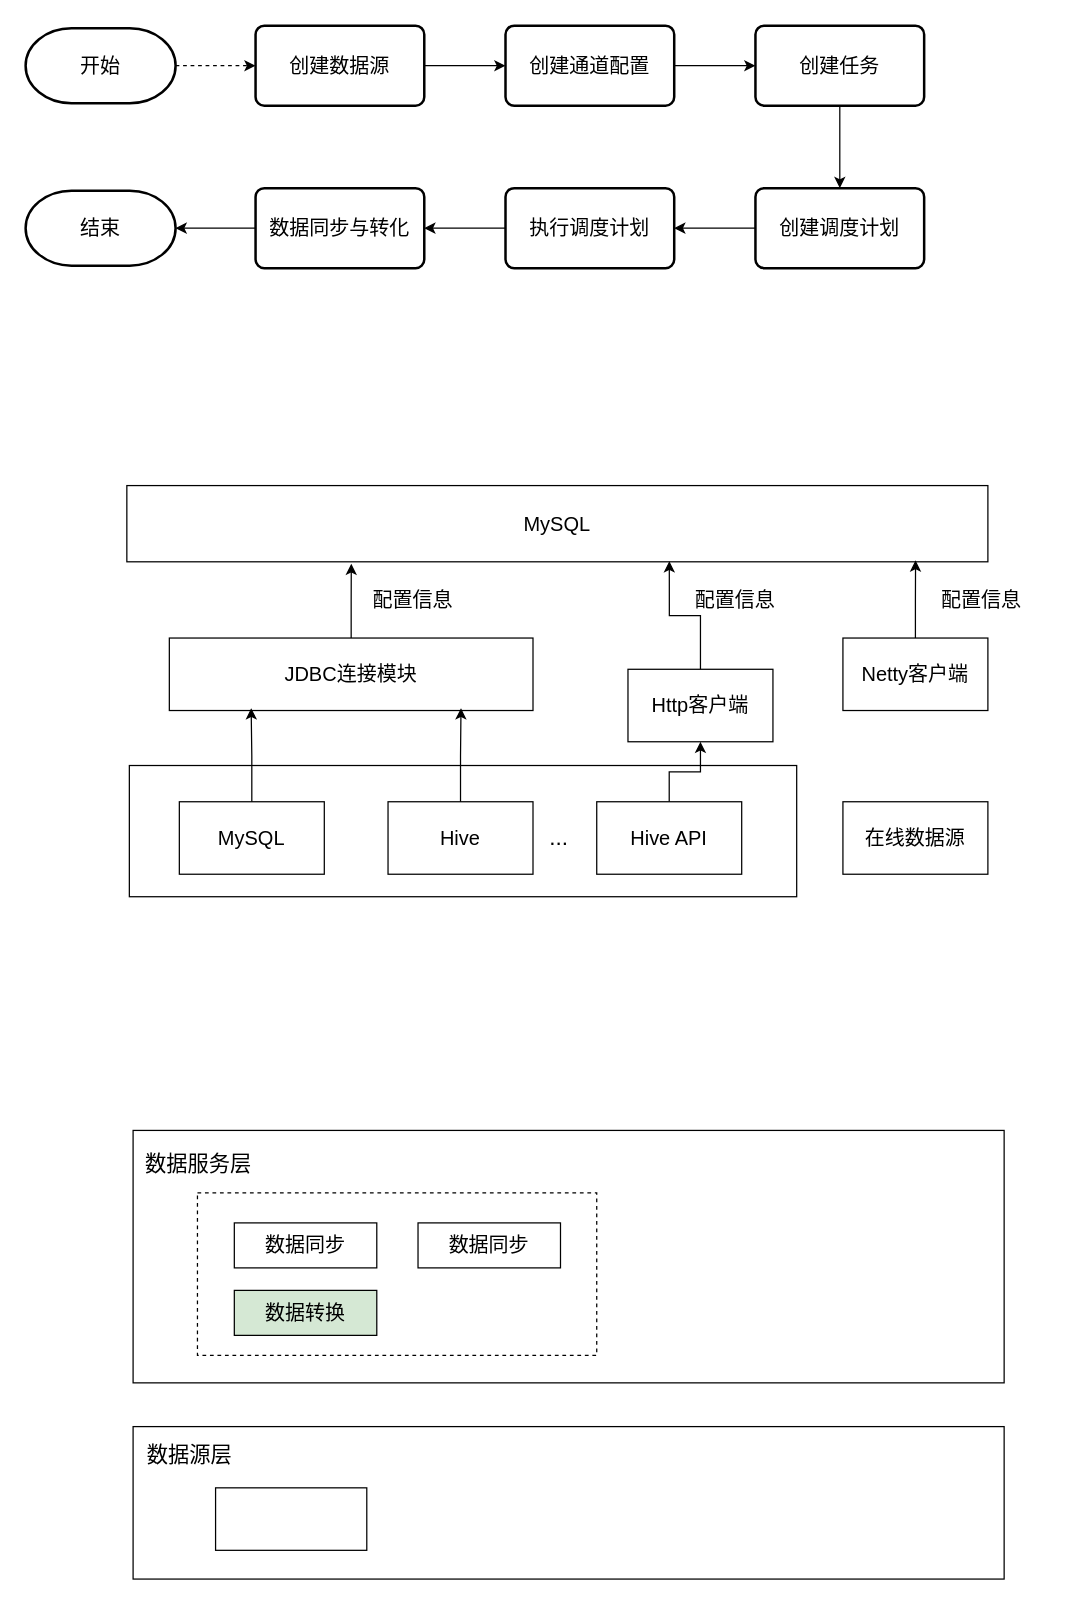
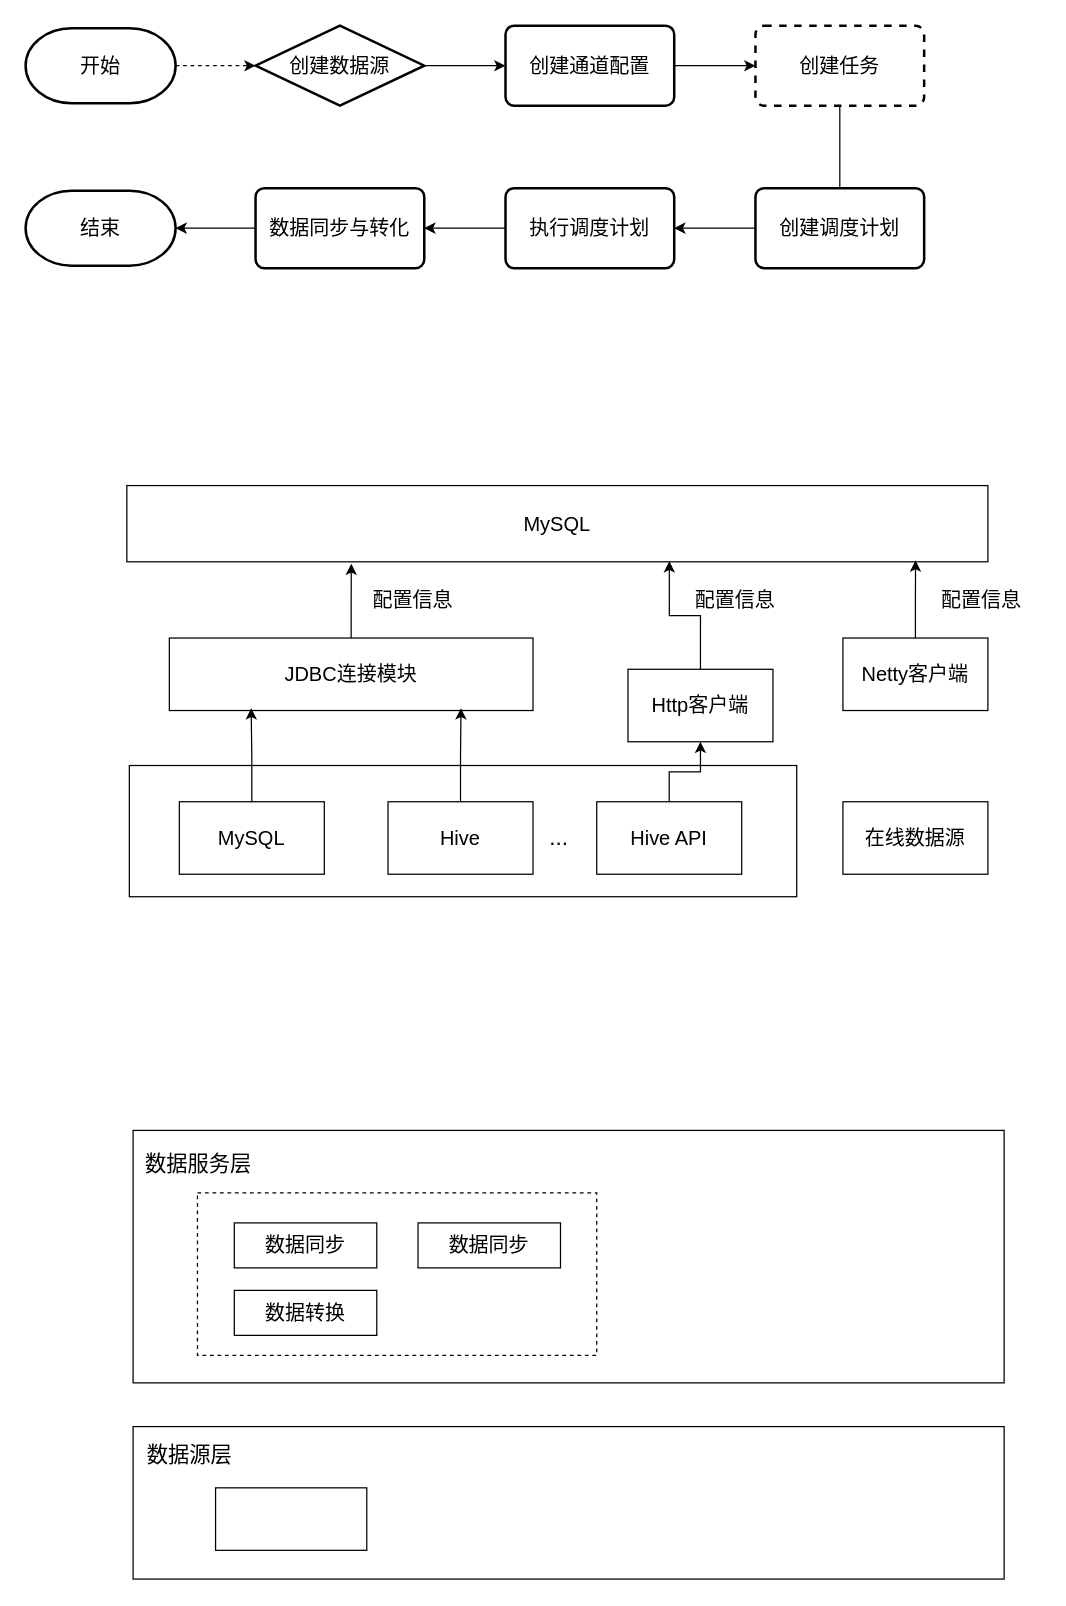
(340, 66) -> (340, 66)
(840, 66) -> (840, 66)
(840, 178) -> (840, 181)
(306, 1313) -> (306, 1313)
